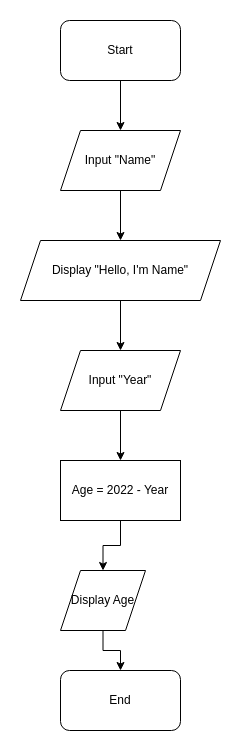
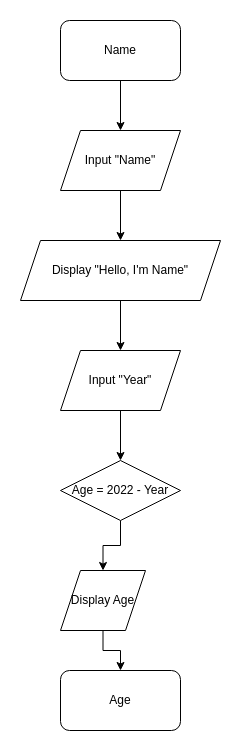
(121, 51) -> (121, 51)
(121, 491) -> (121, 491)
(121, 701) -> (121, 701)
